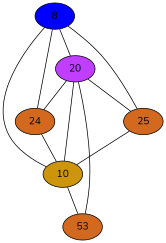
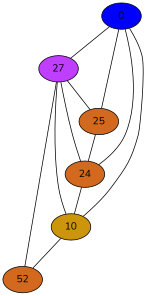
(55, 16) -> (122, 16)
(75, 69) -> (59, 69)
(103, 148) -> (92, 148)
(83, 227) -> (23, 280)
